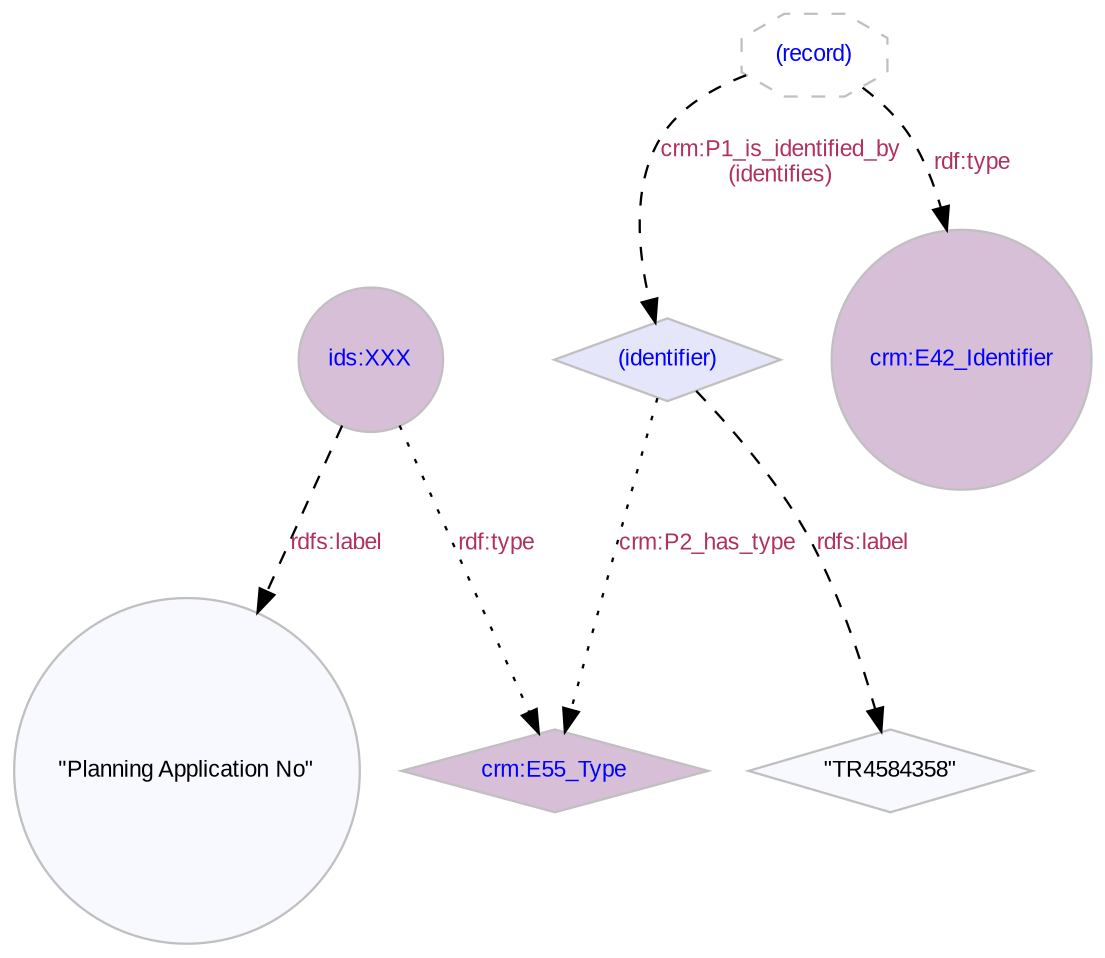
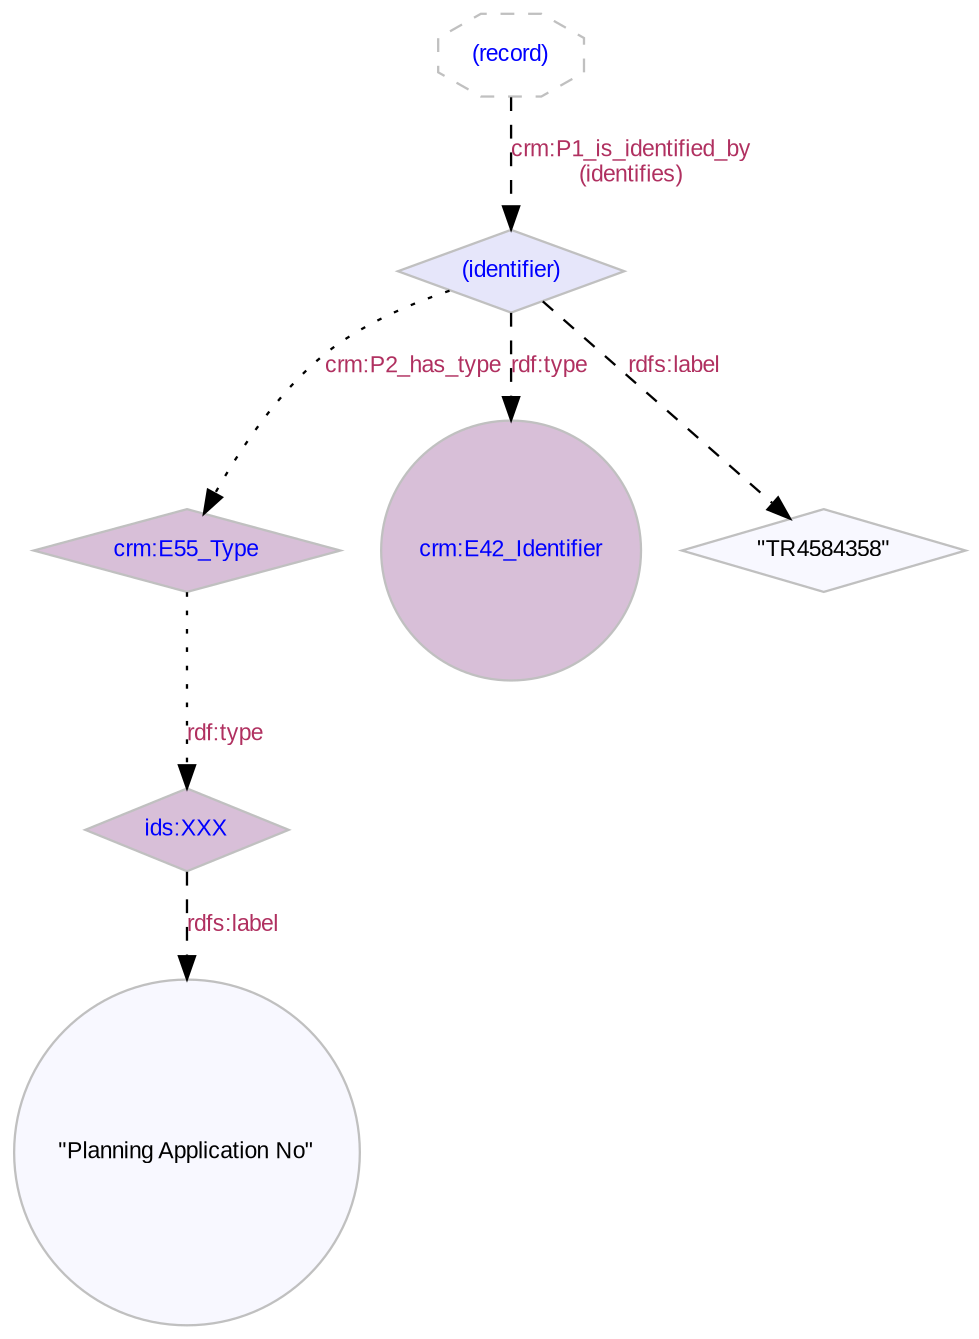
(913, 140) -> (511, 355)
(371, 360) -> (187, 830)
(464, 569) -> (187, 679)
